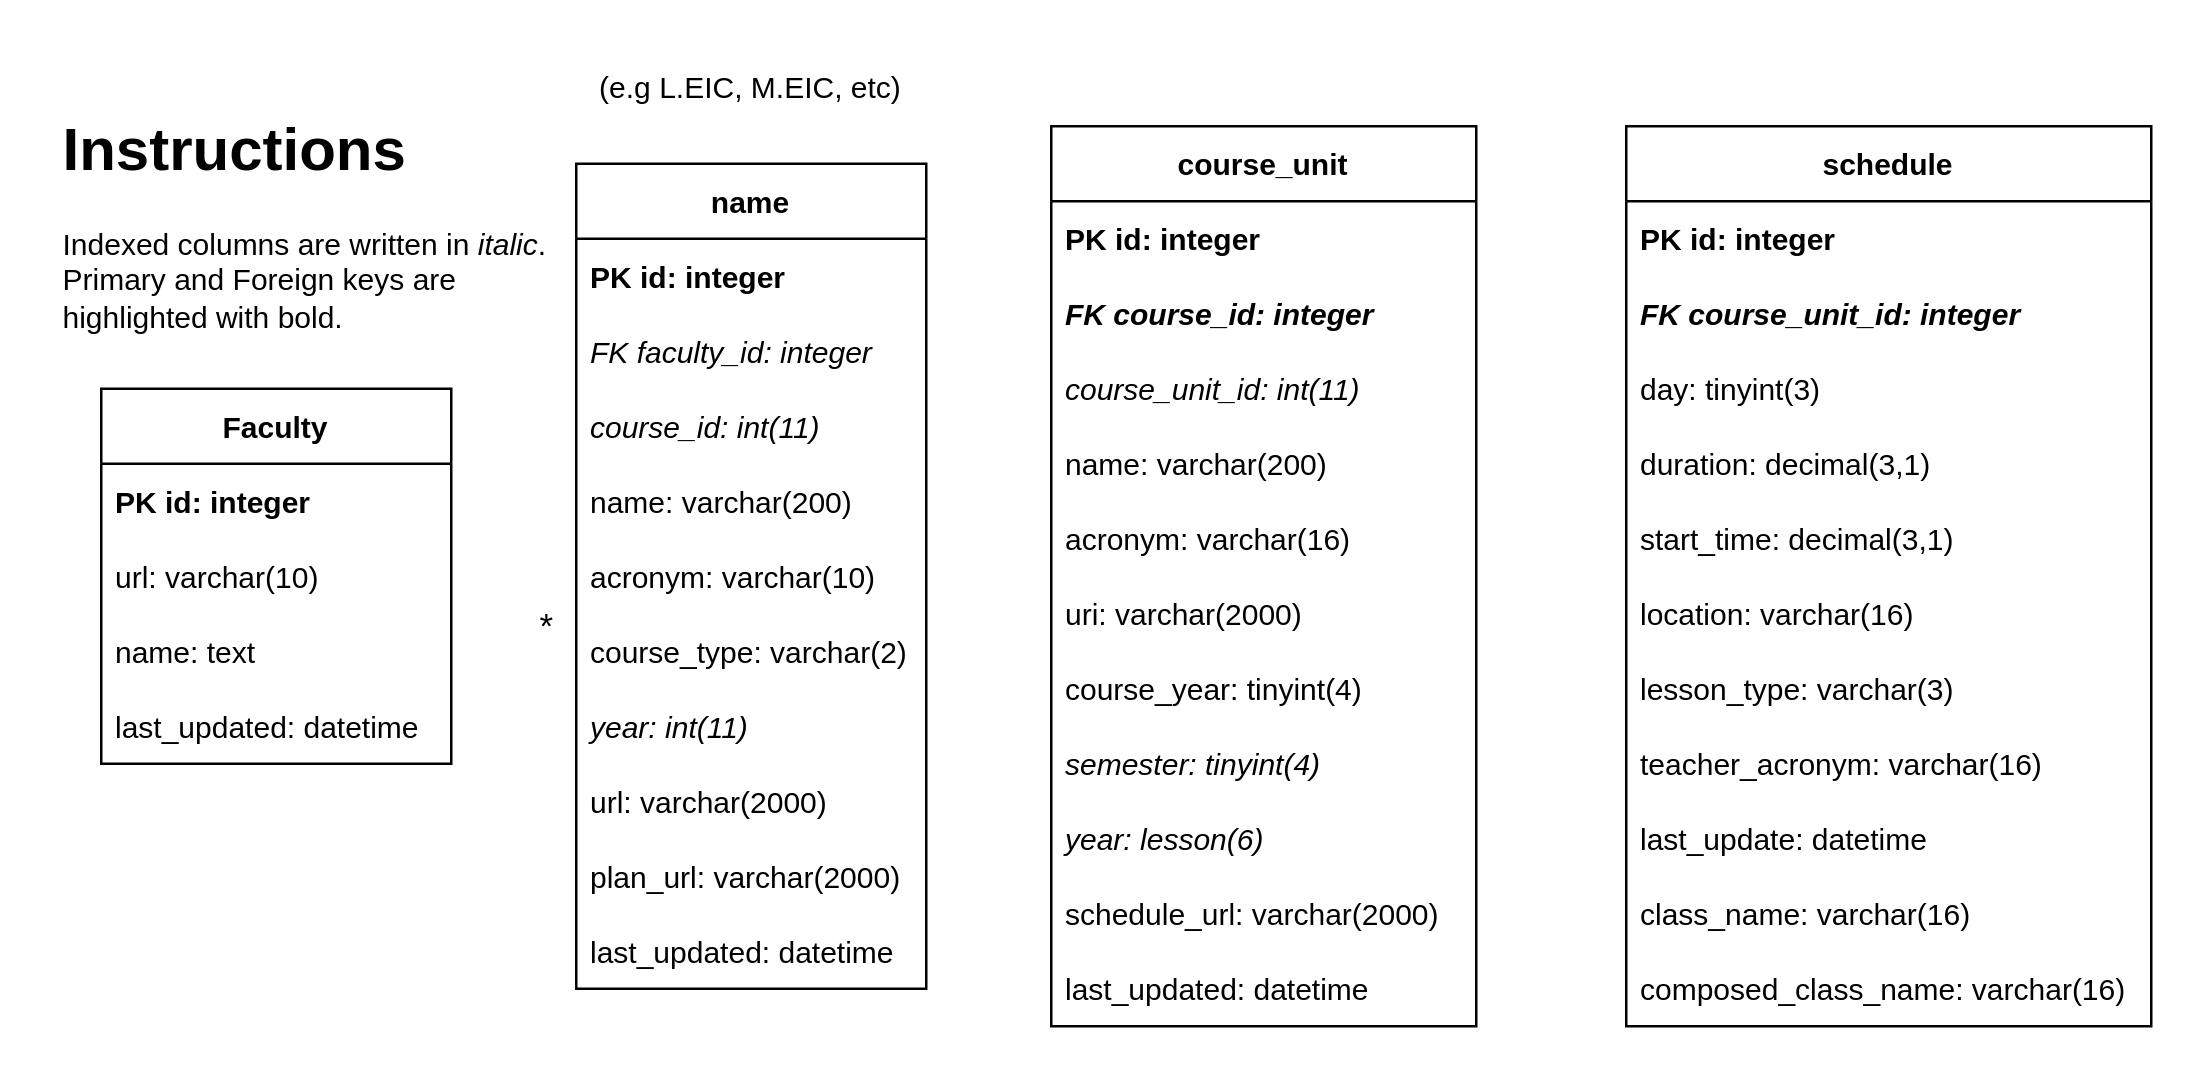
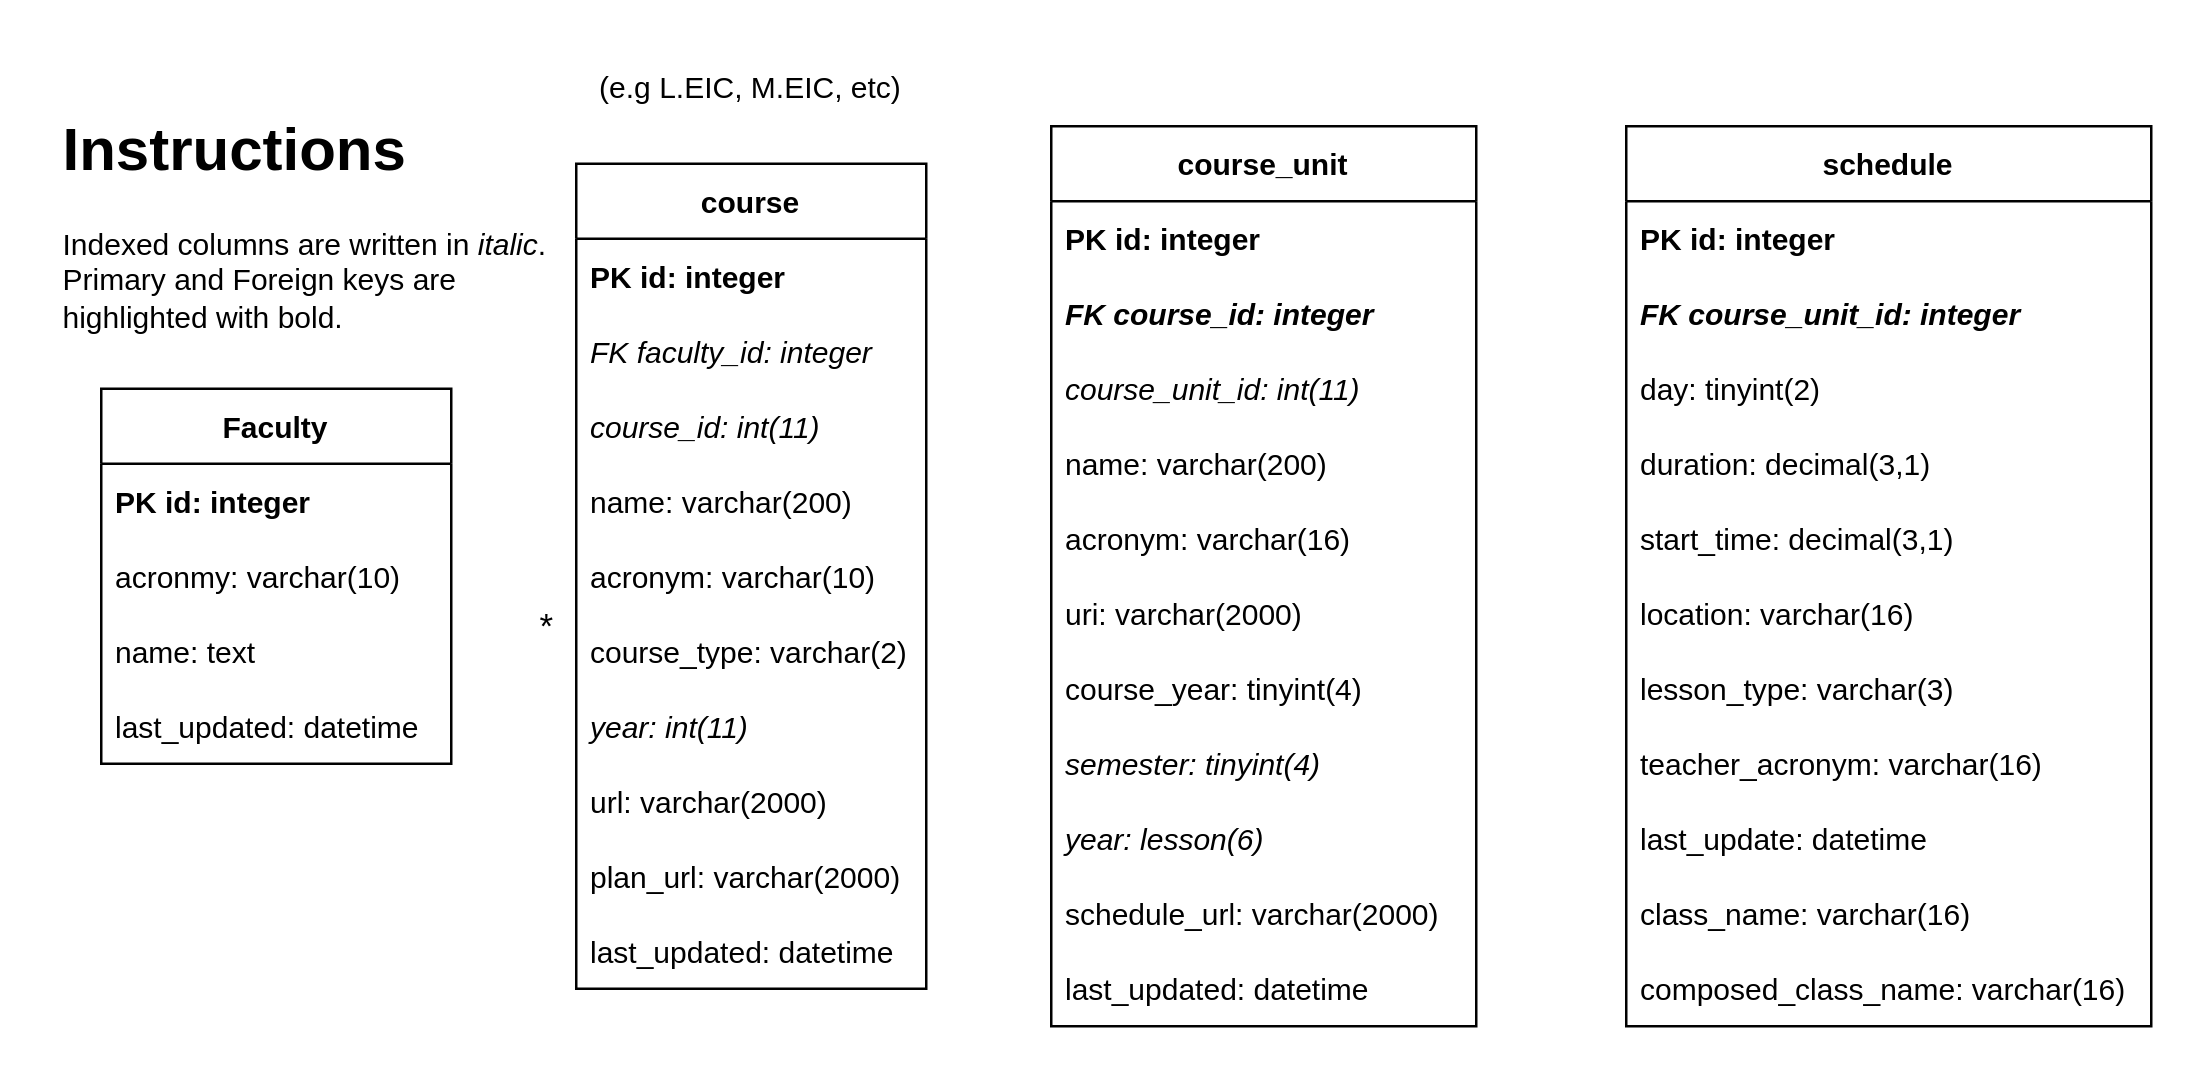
(750, 203) -> (750, 203)
(1750, 390) -> (1750, 390)
(238, 578) -> (275, 578)
